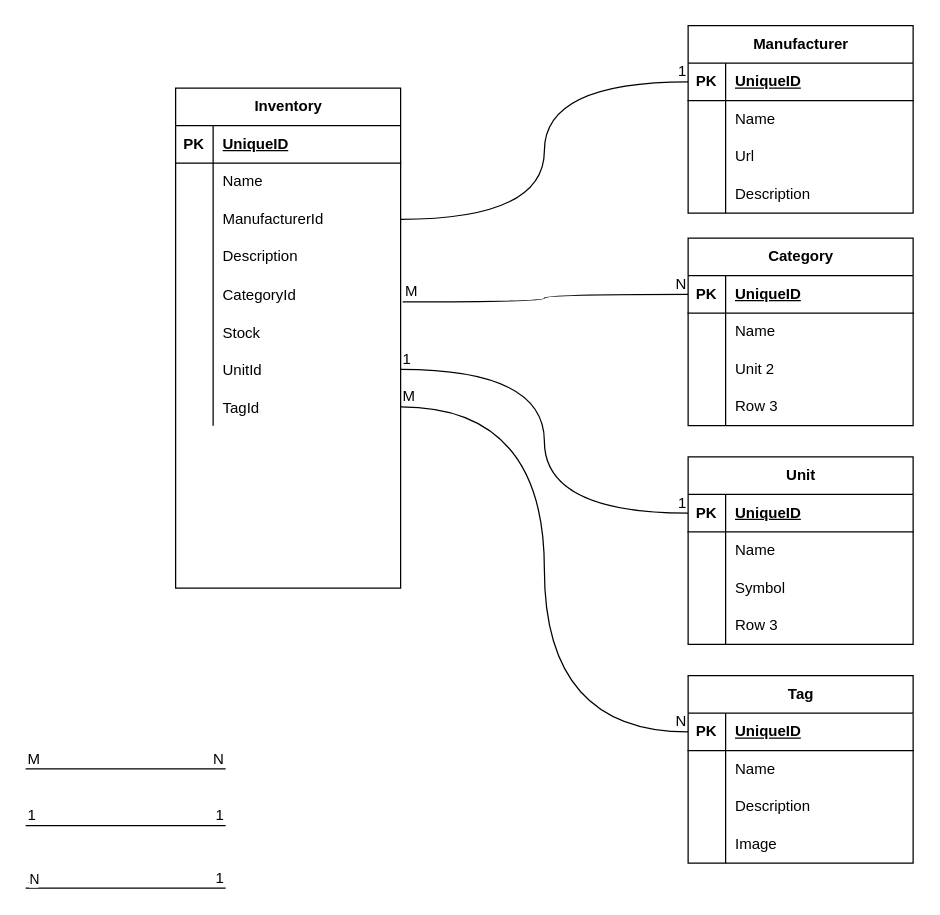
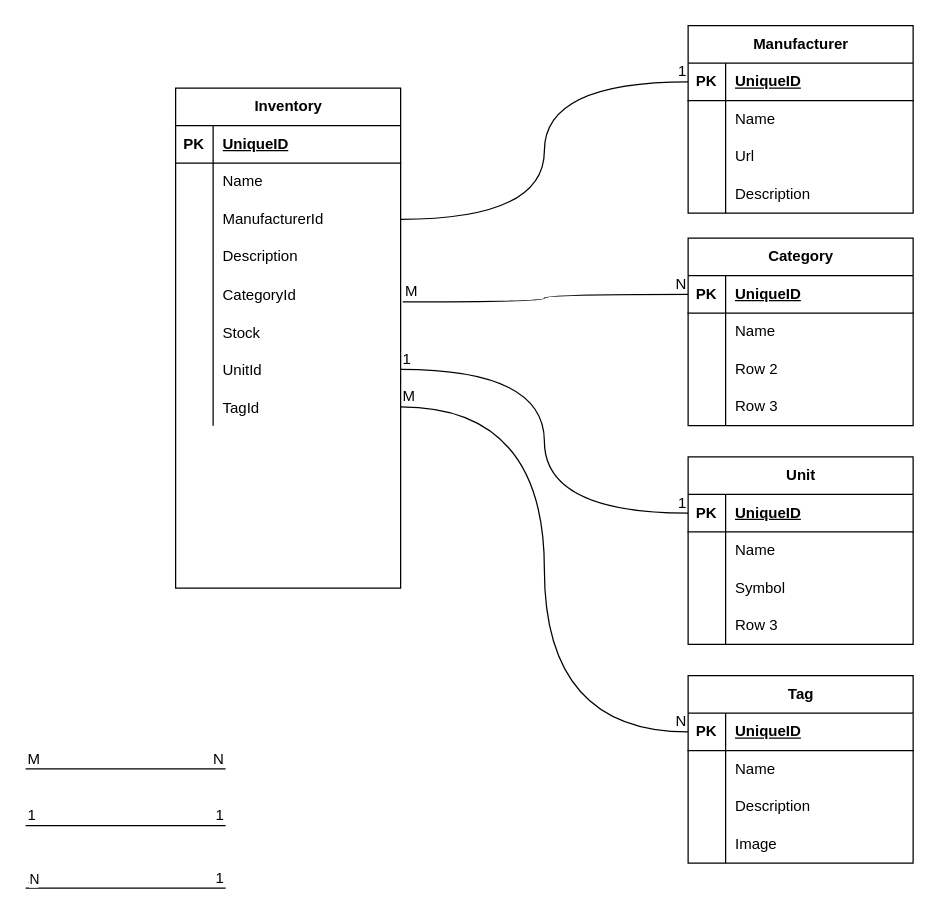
(757, 369) -> (755, 369)
